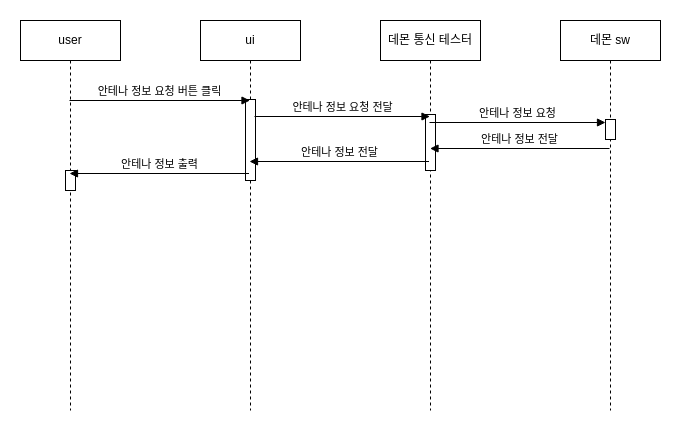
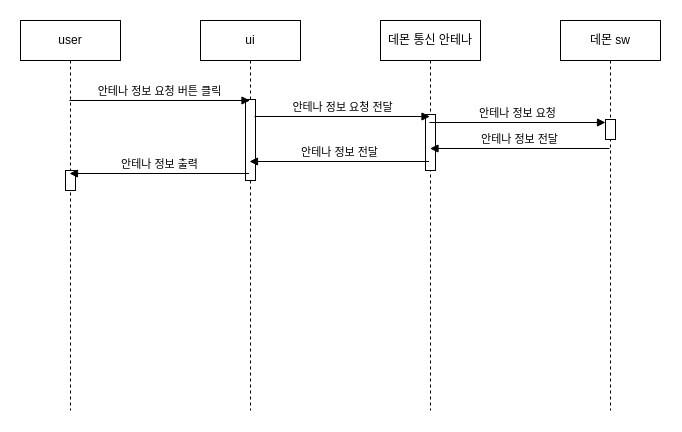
(431, 41) -> (431, 41)
